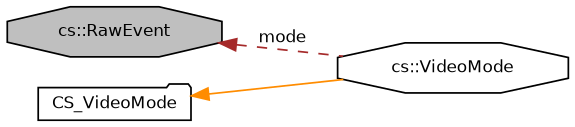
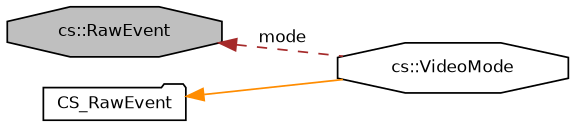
(115, 104) -> (115, 104)
